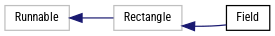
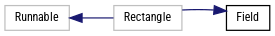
(211, 26) -> (198, 10)
